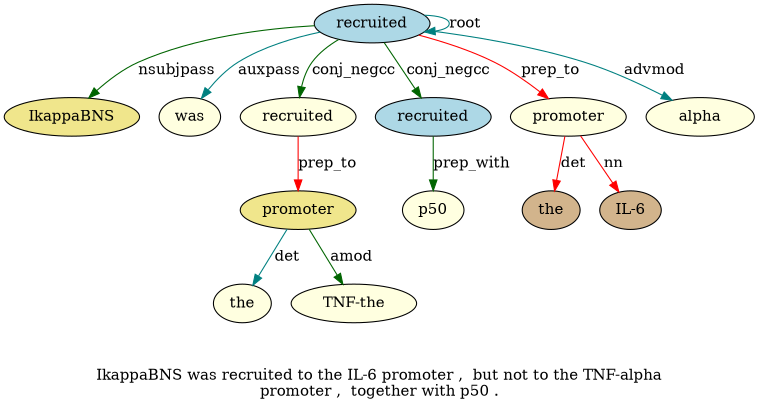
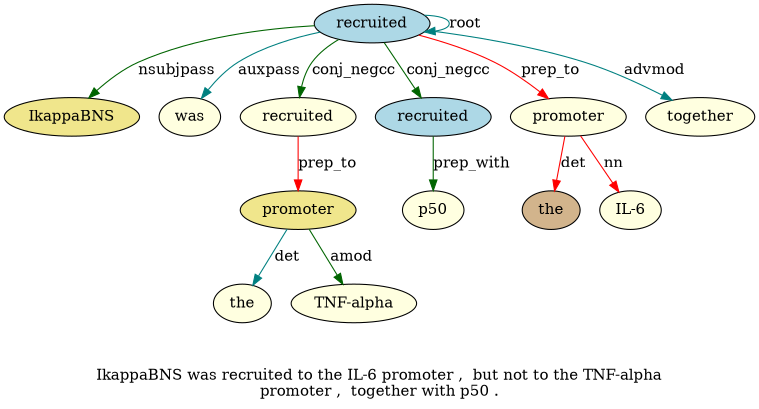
(700, 117) -> (700, 117)
(631, 210) -> (631, 210)
(354, 303) -> (354, 303)
